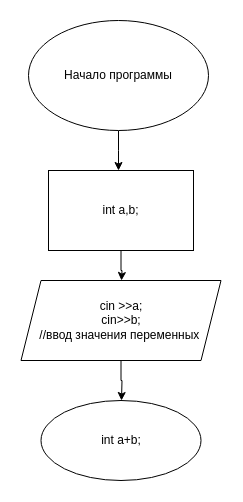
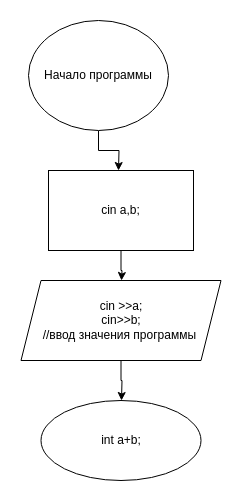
(119, 76) -> (99, 76)
(121, 211) -> (121, 211)
(122, 321) -> (122, 321)
